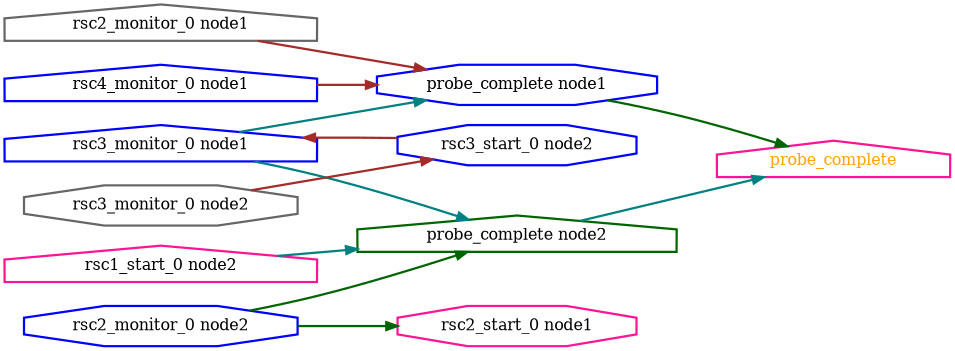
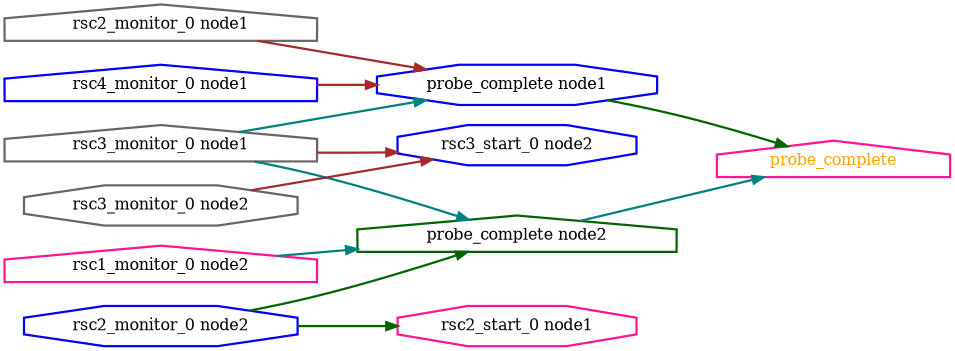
(356, 138) -> (352, 153)
(161, 145) -> (161, 145)
(161, 266) -> (161, 266)
